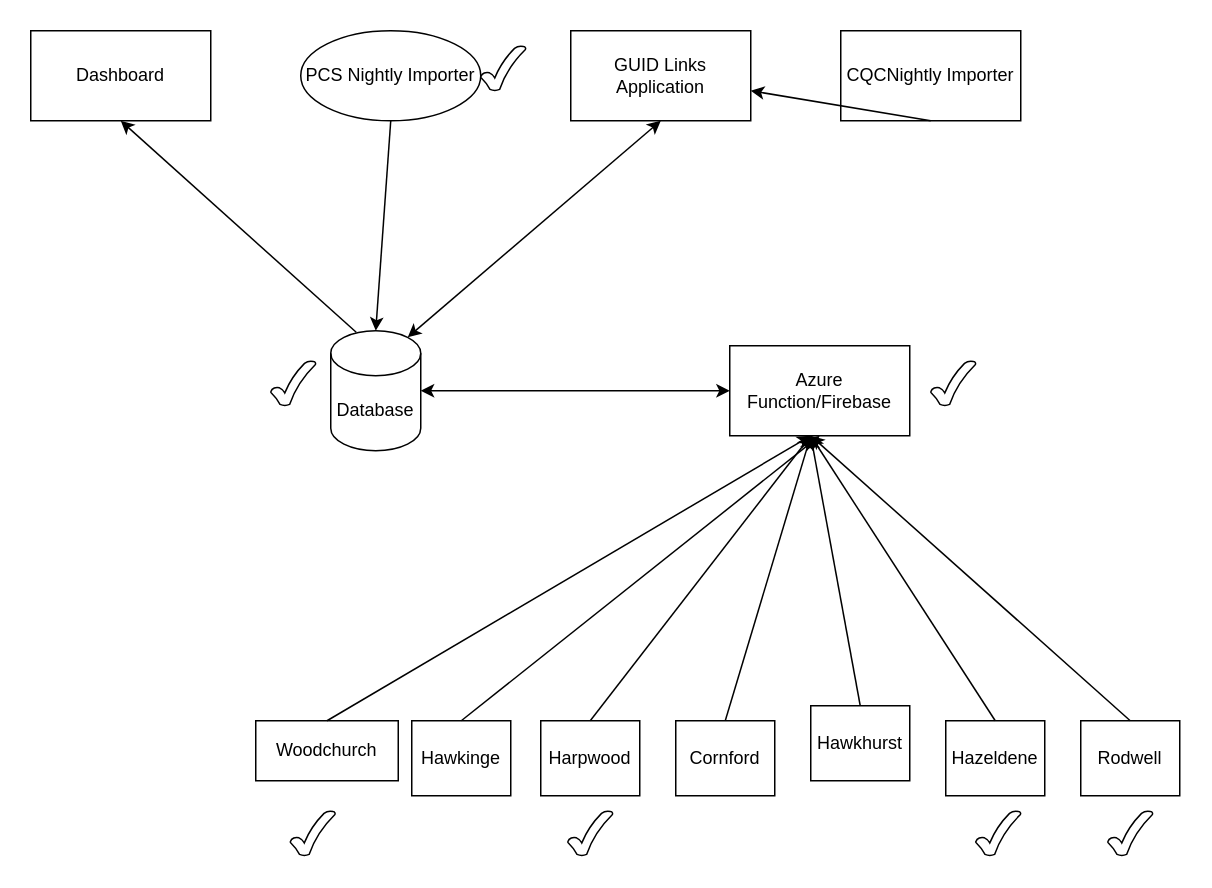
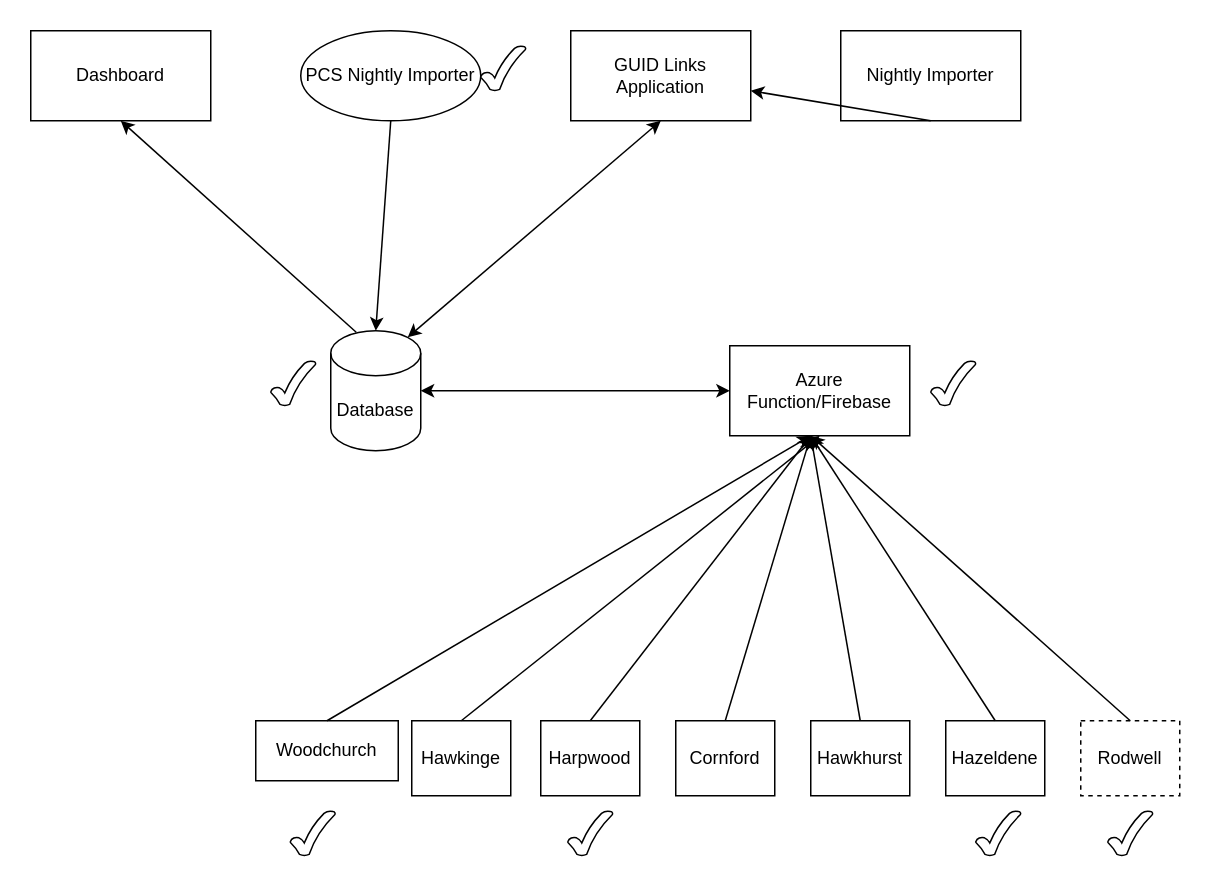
(931, 76) -> (931, 76)
(860, 743) -> (860, 758)
(1130, 758) -> (1130, 758)
